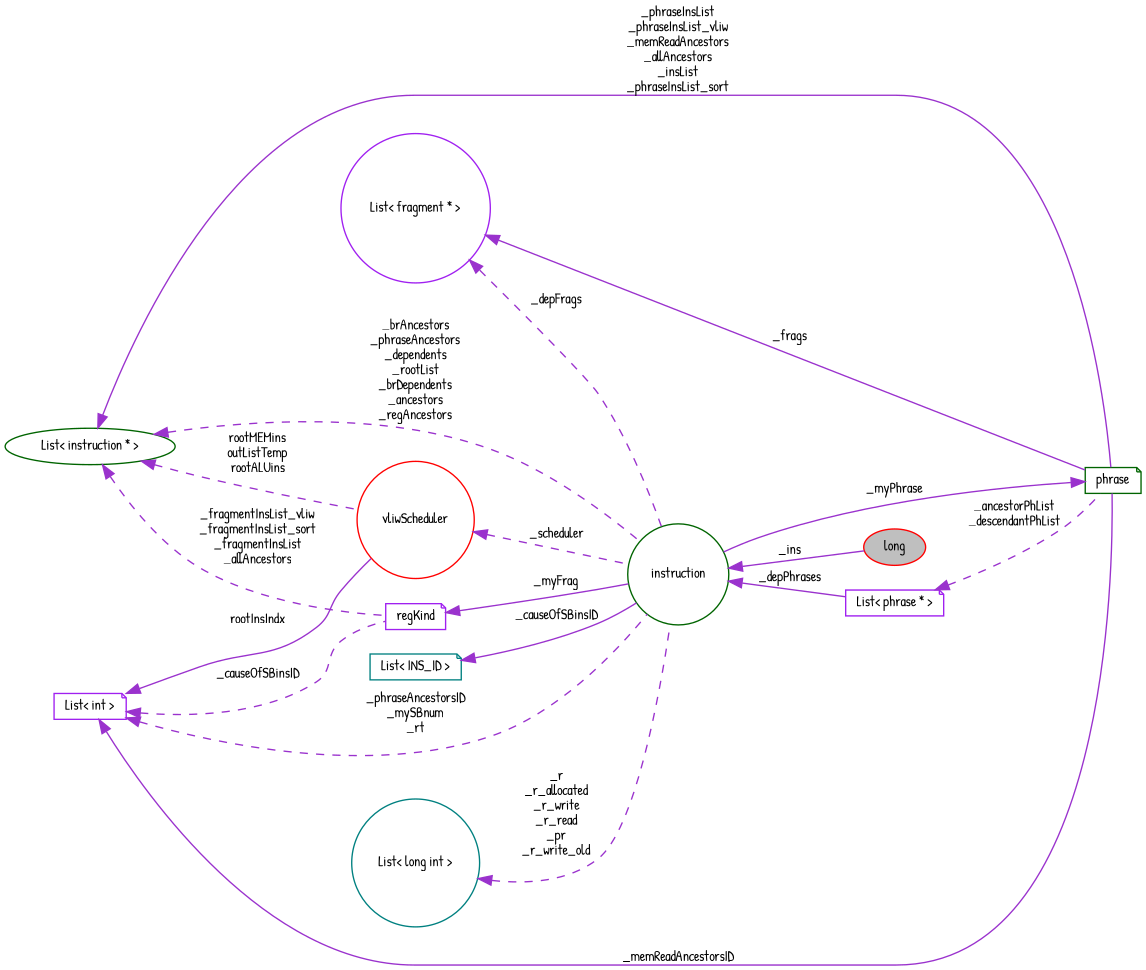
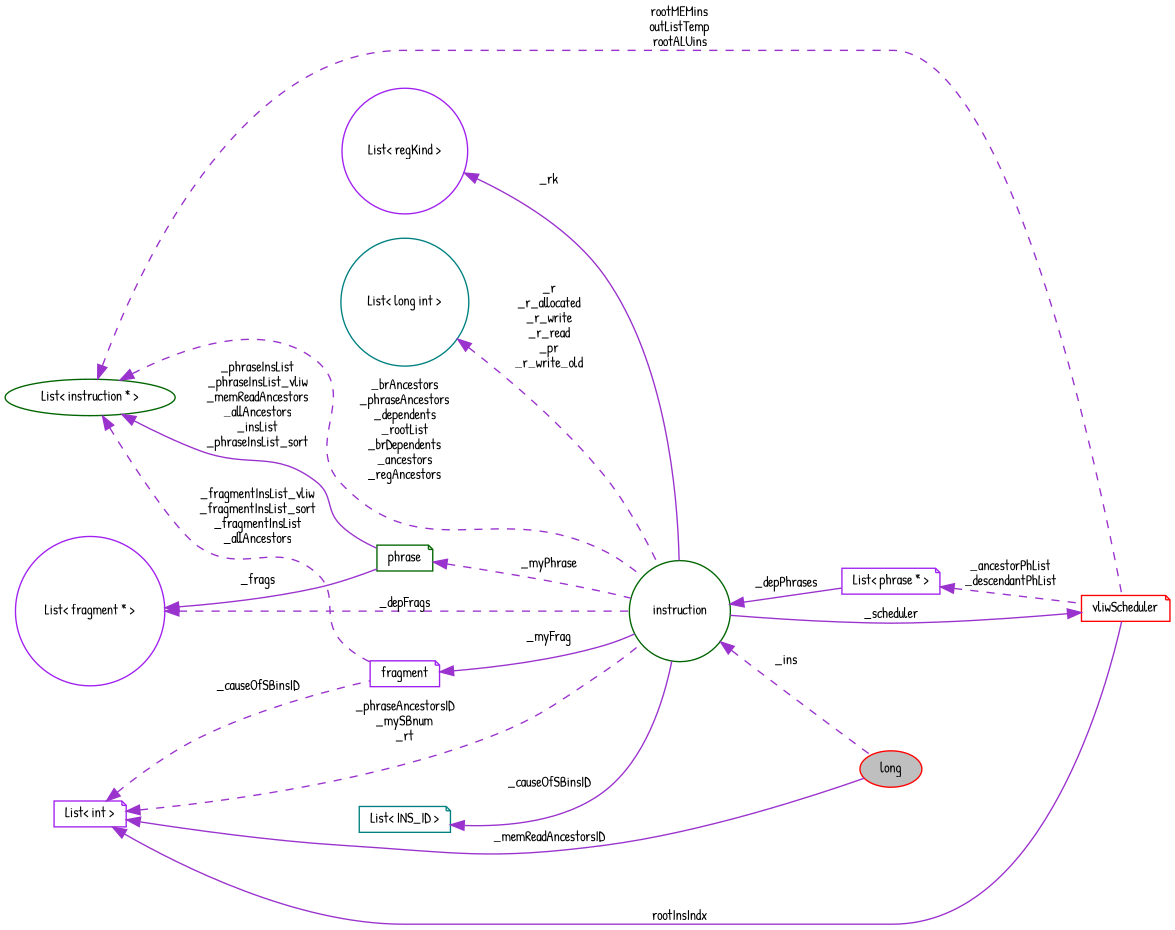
none -> (405, 151)
(894, 504) -> (539, 579)
(416, 520) -> (1126, 608)
(1030, 548) -> (1018, 596)
(558, 549) -> (899, 623)
(803, 559) -> (801, 703)
(416, 617) -> (405, 674)
(738, 965) -> (506, 854)
